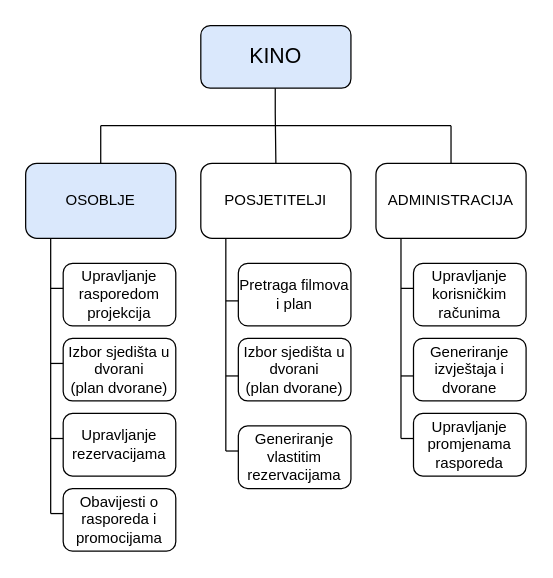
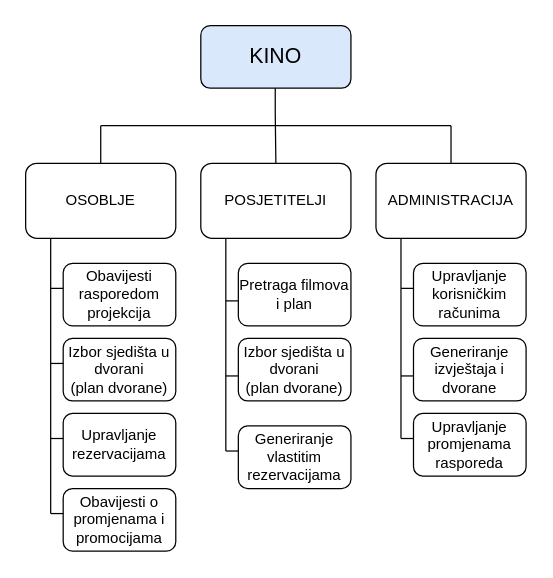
(101, 201) -> (101, 201)
(119, 294) -> (119, 294)
(119, 519) -> (119, 519)
